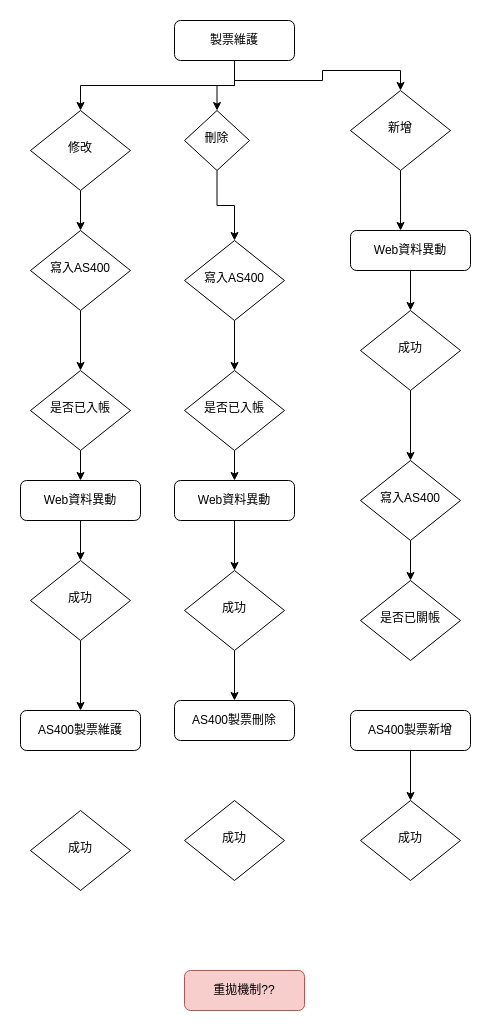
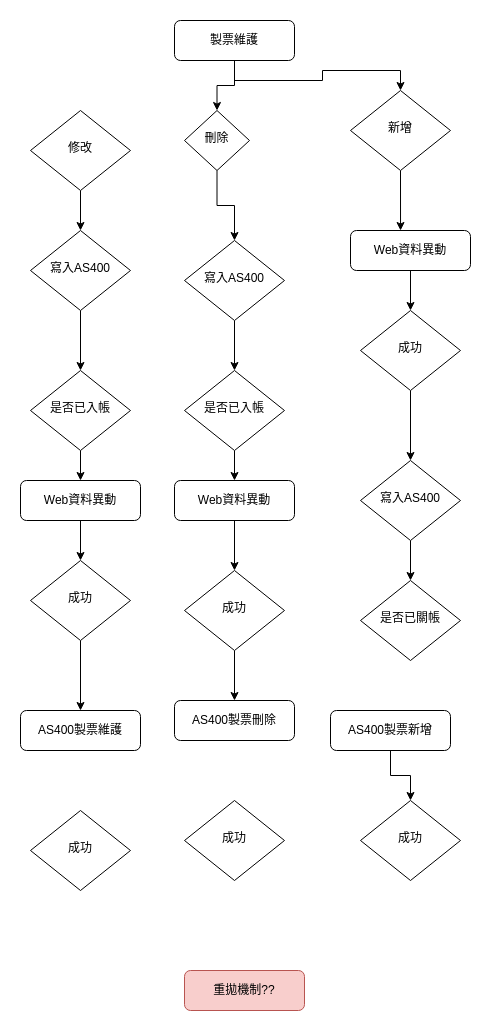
(139, 86) -> none
(411, 731) -> (391, 731)
